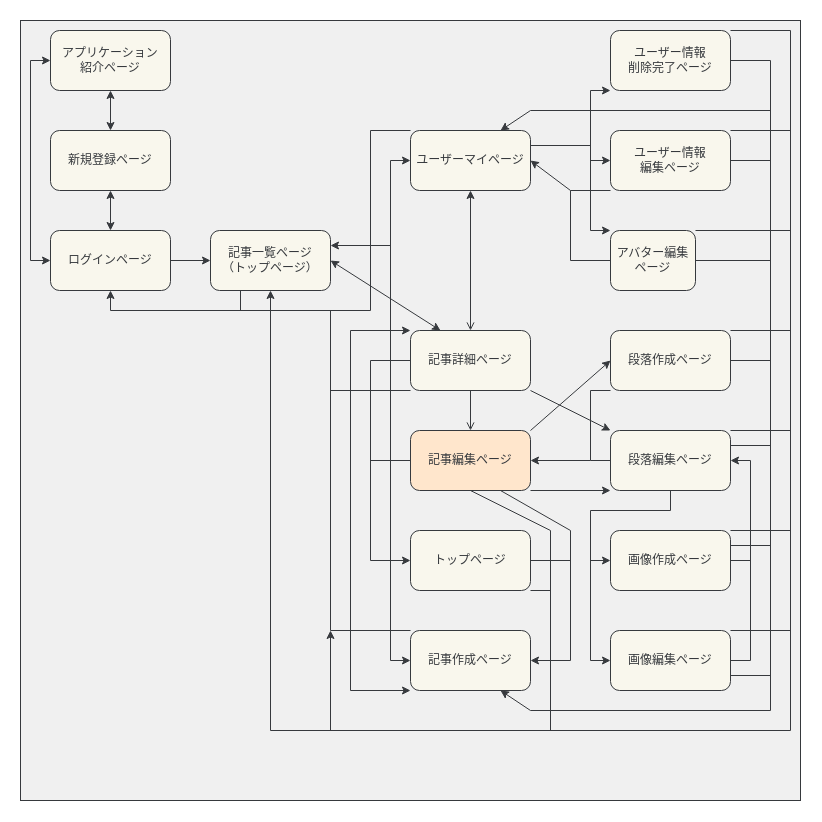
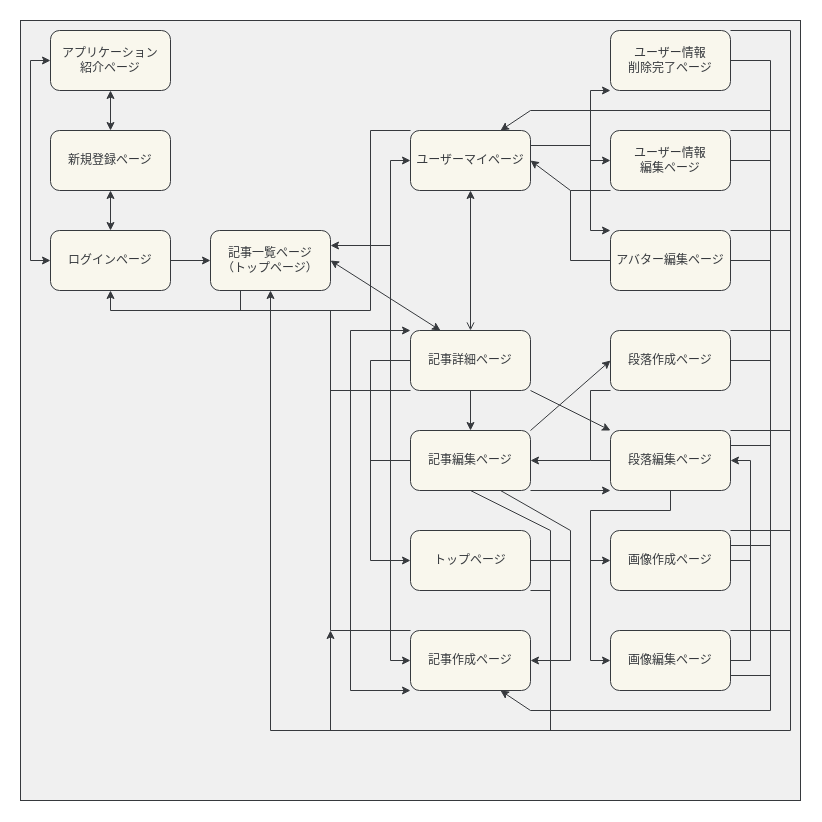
(653, 261) -> (671, 261)
(471, 424) -> (471, 422)
(471, 461) -> (471, 461)
